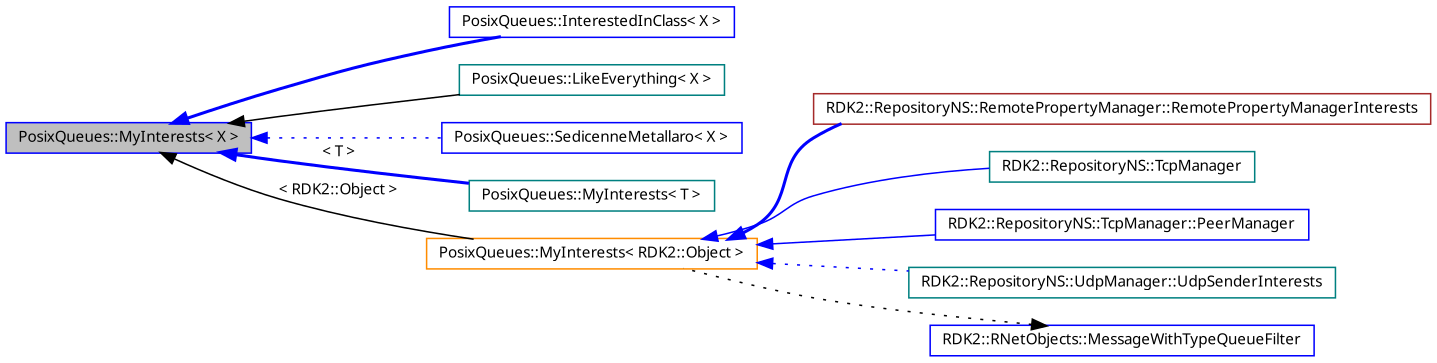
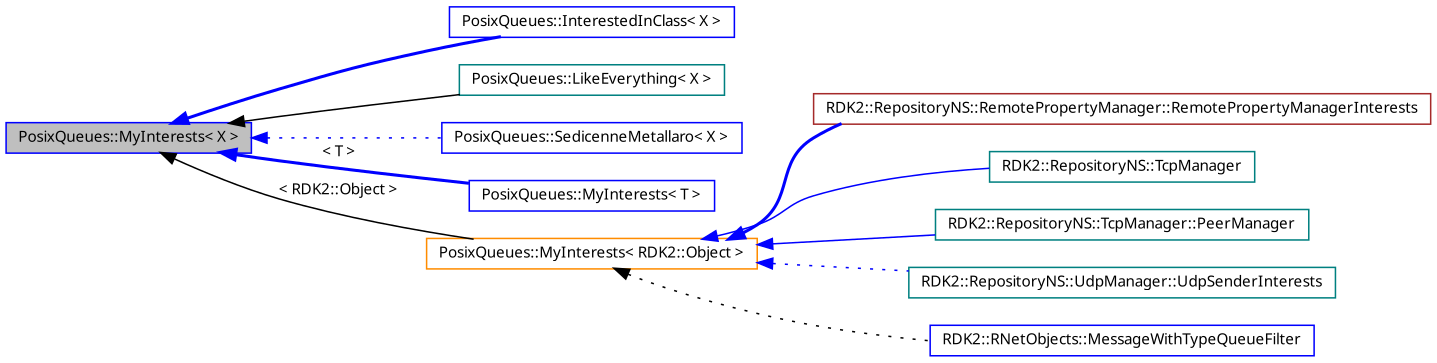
(592, 196) -> (592, 196)
(1122, 225) -> (1122, 225)
(856, 305) -> (777, 318)
